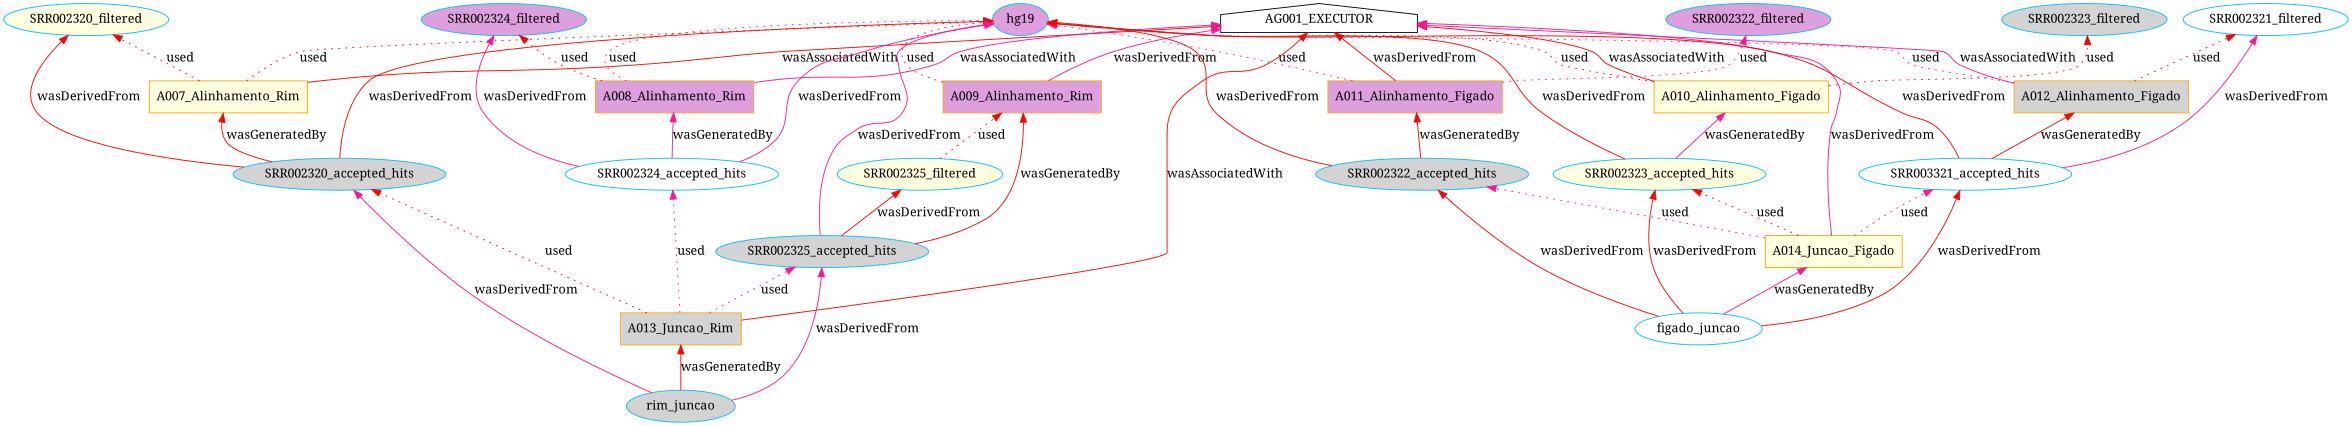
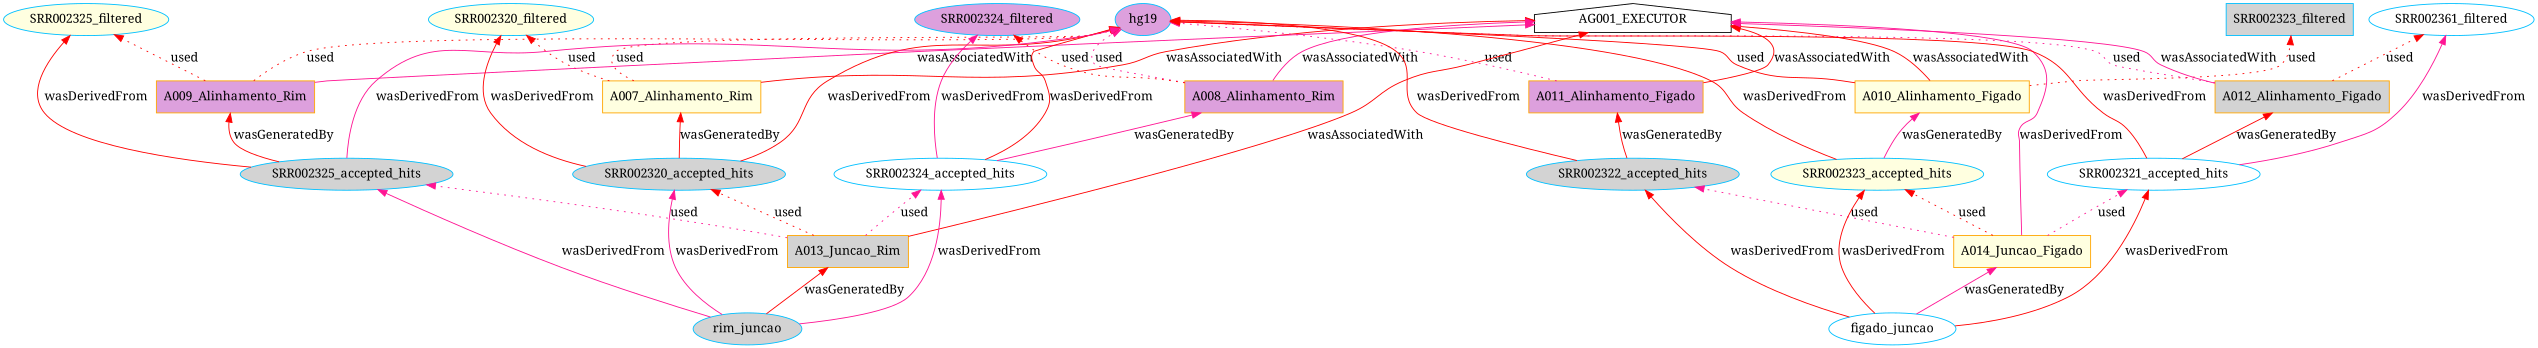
(1748, 20) -> none
(2084, 20) -> (2290, 20)
(2266, 20) -> (2451, 20)
(1359, 36) -> (1606, 41)
(1166, 58) -> (975, 58)
(1425, 58) -> (1832, 58)
(836, 59) -> (1047, 85)
(967, 139) -> (164, 60)
(1965, 174) -> (2154, 174)
none -> (905, 299)
